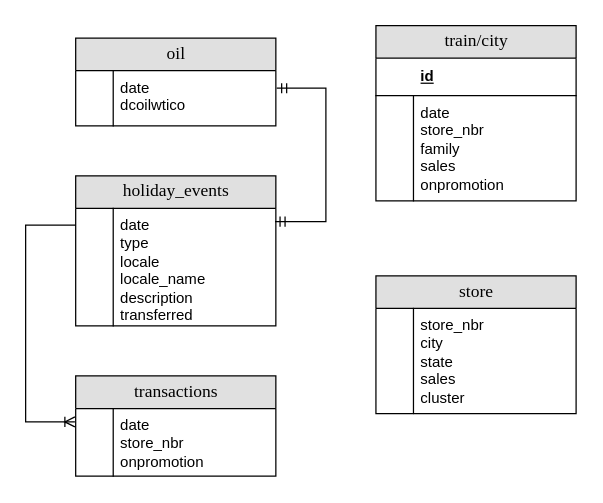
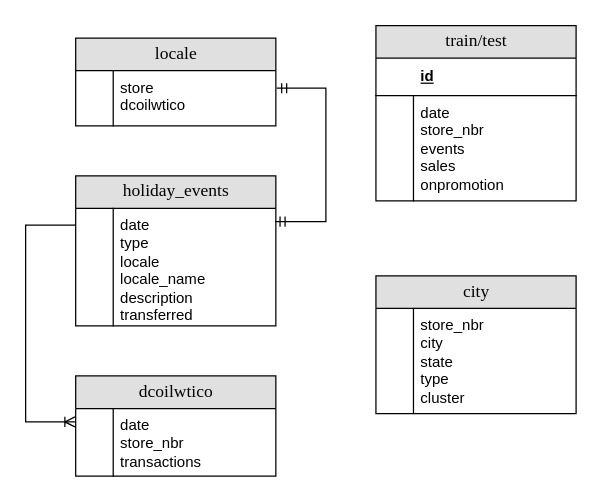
(476, 42) -> (476, 42)
(176, 54) -> (176, 54)
(157, 97) -> (157, 97)
(465, 149) -> (465, 149)
(476, 292) -> (476, 292)
(458, 362) -> (458, 362)
(176, 392) -> (176, 392)
(165, 444) -> (169, 444)
